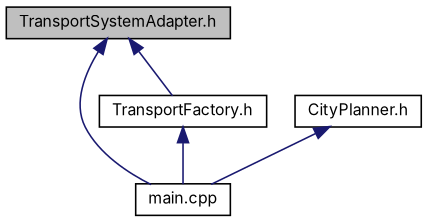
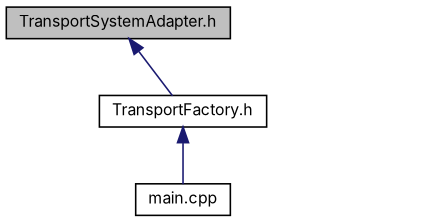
(358, 111) -> none
(87, 131) -> none
